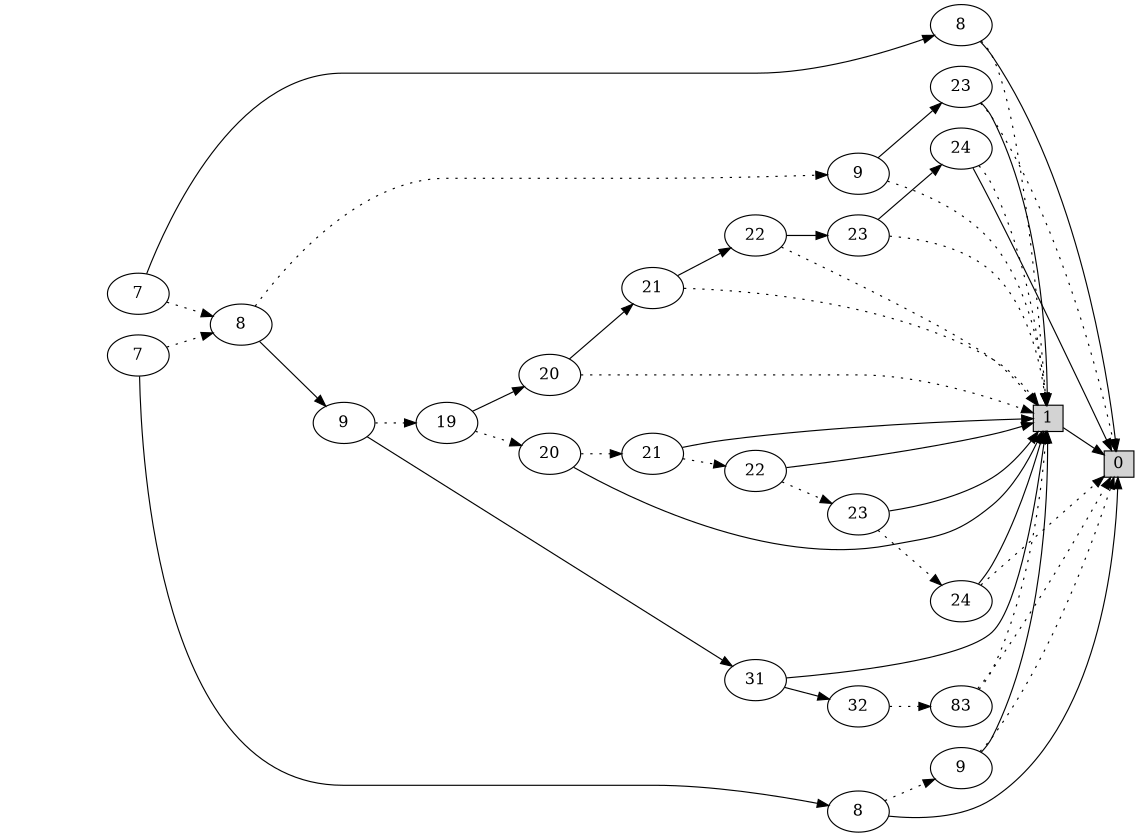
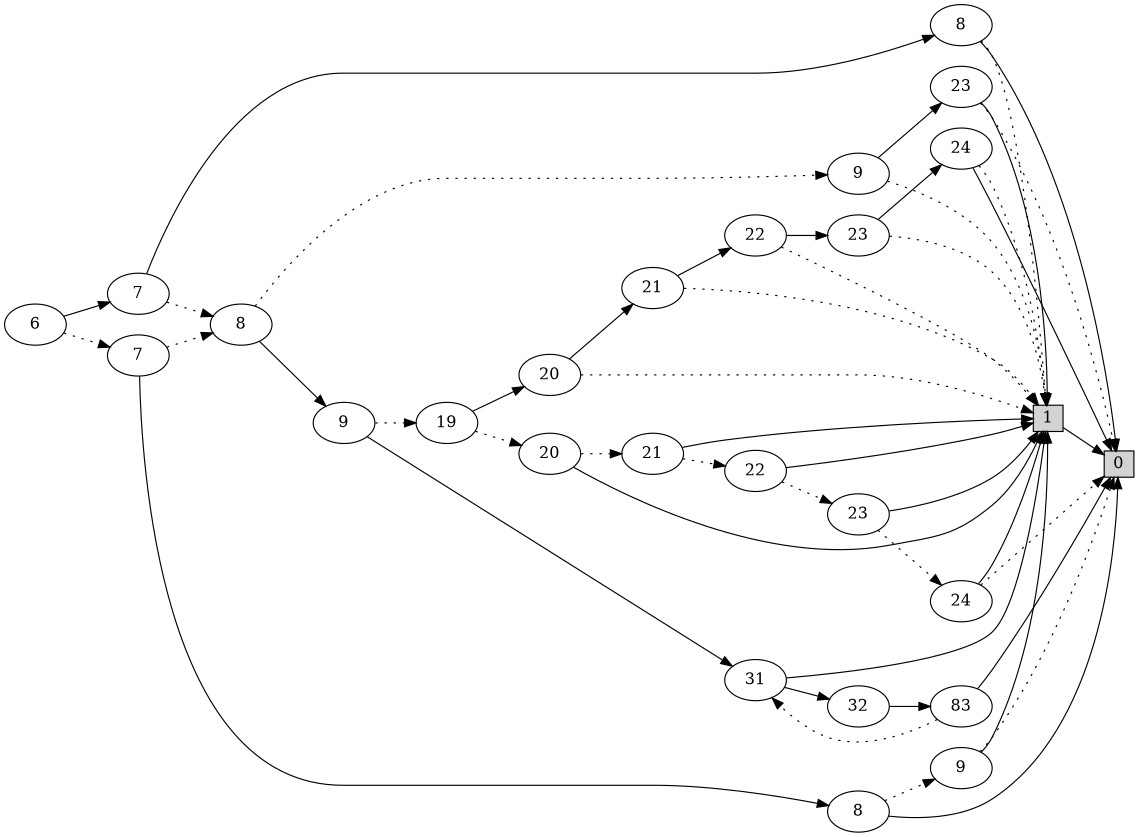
none -> (35, 325)
(1044, 590) -> (1044, 590)
(1019, 595) -> (855, 742)
(904, 706) -> (904, 706)
